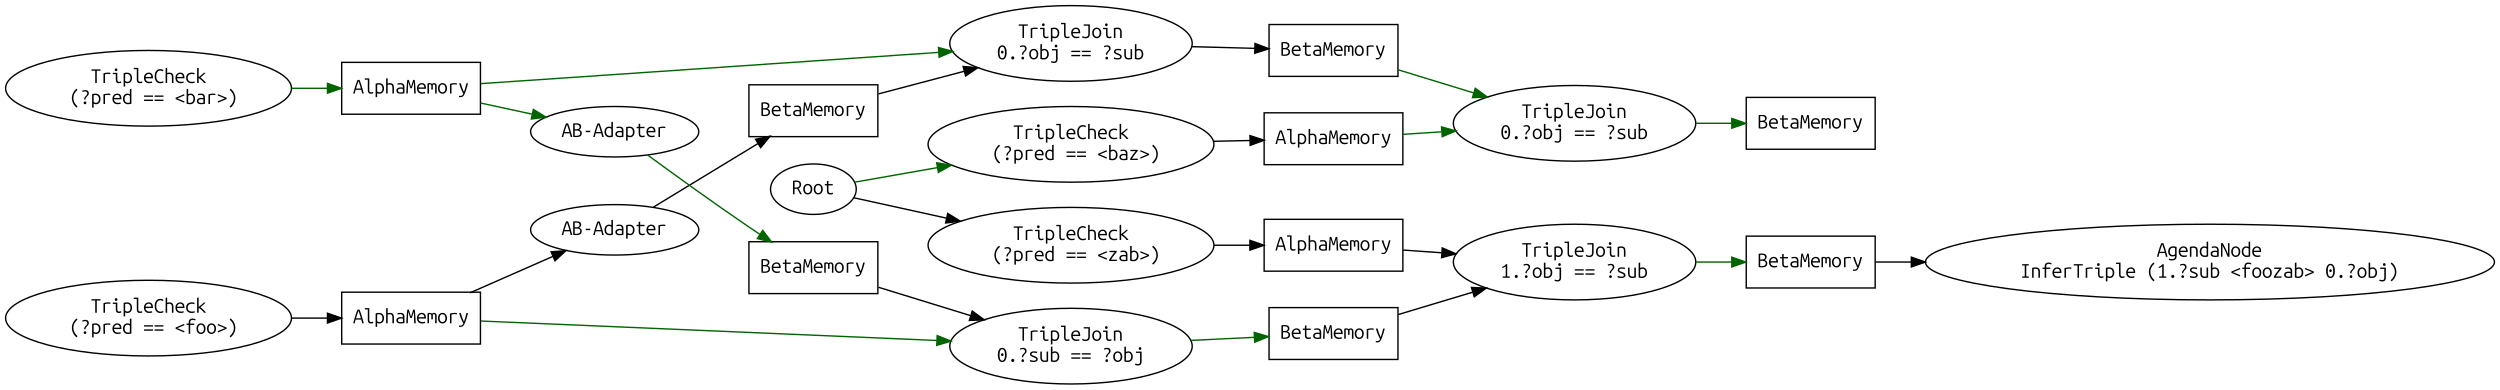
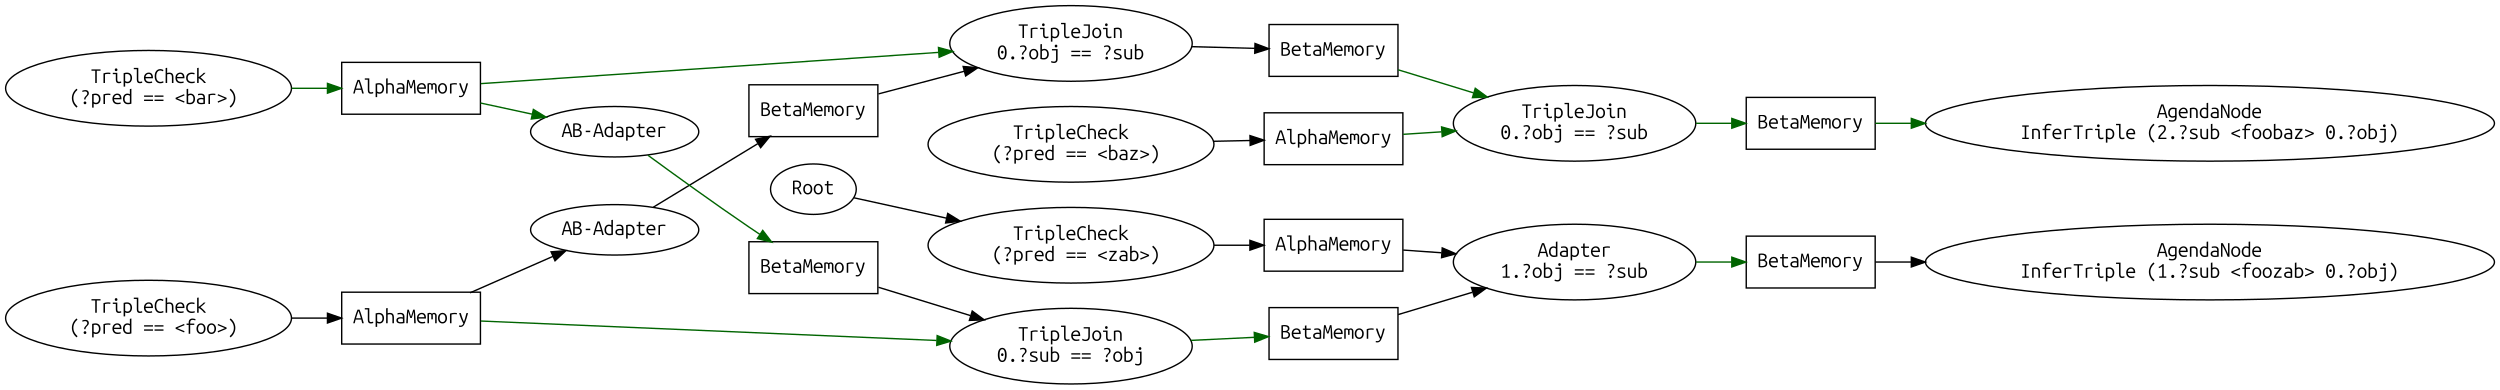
none -> (2210, 123)
(896, 175) -> none
(1575, 262) -> (1575, 262)
